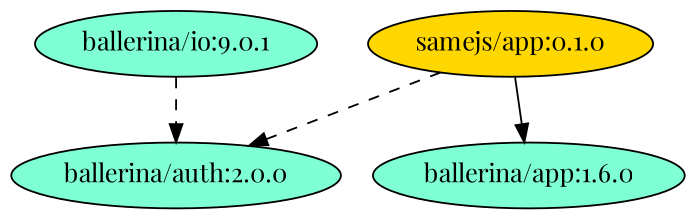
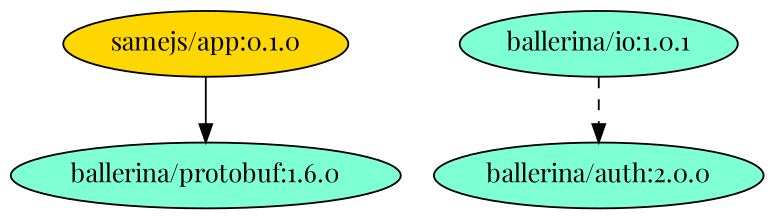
(176, 44) -> (599, 44)
(353, 106) -> none
(529, 175) -> (206, 175)
